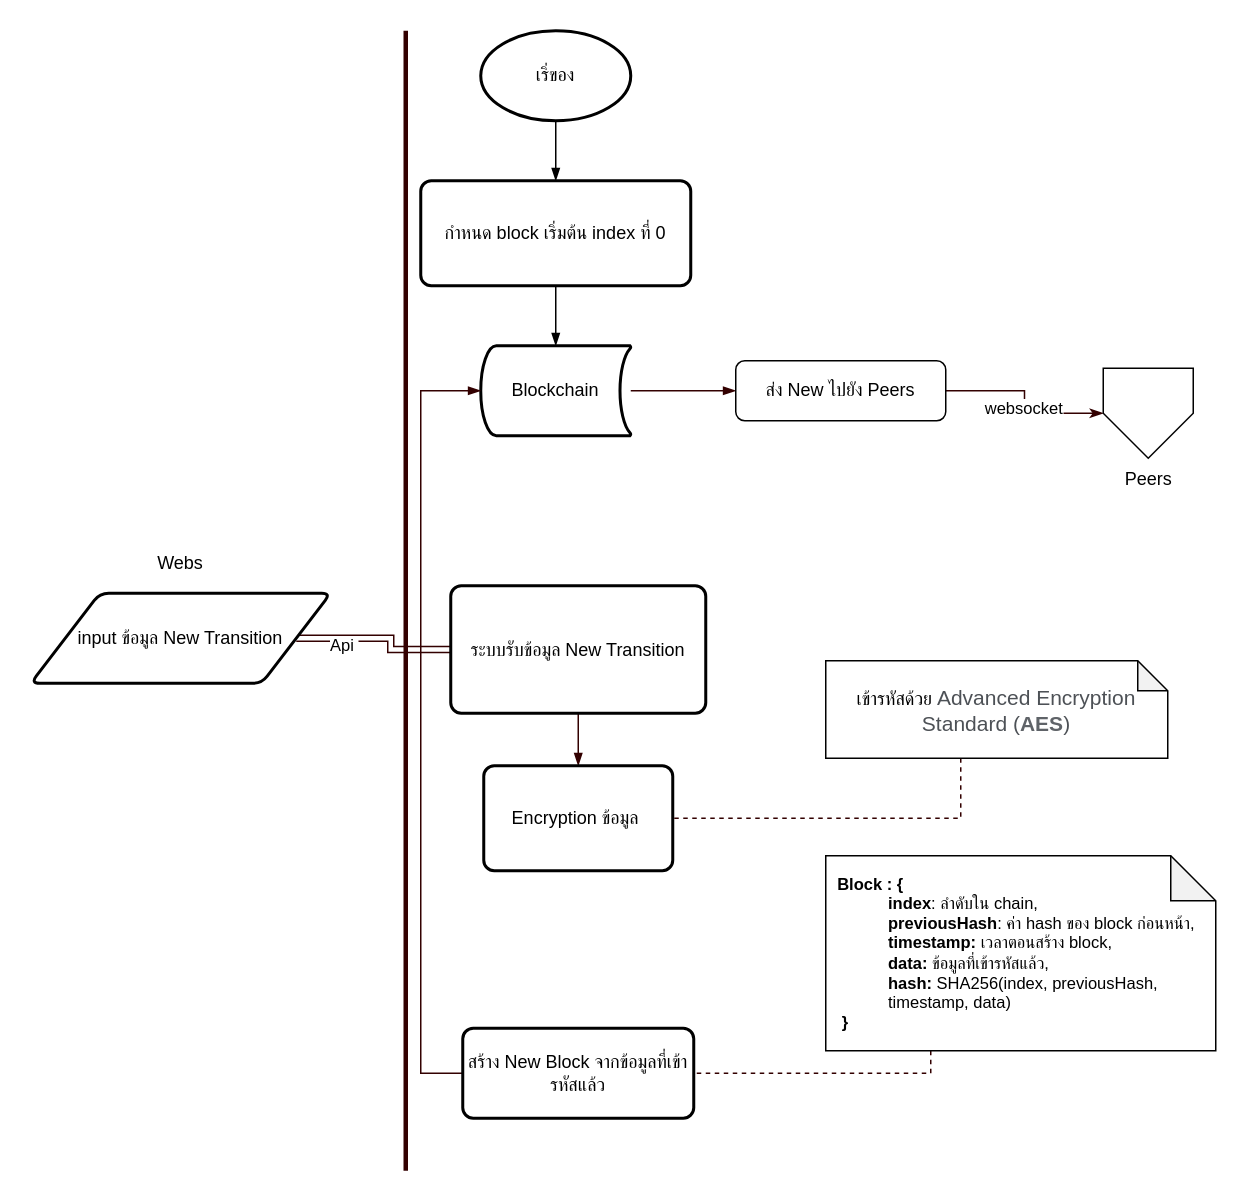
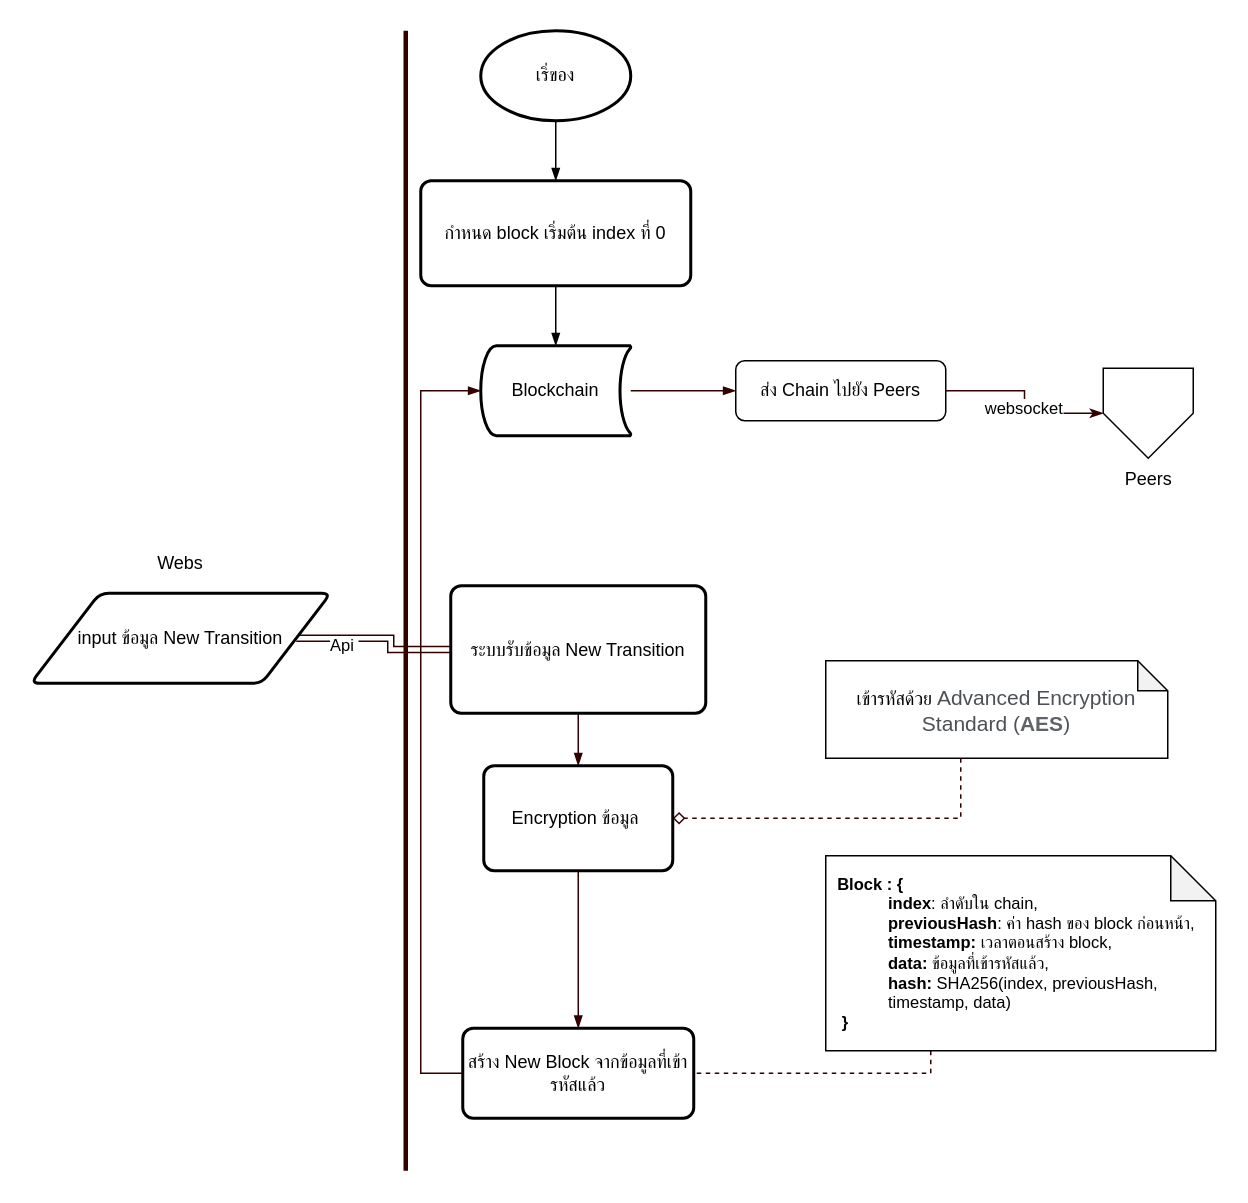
(841, 391) -> (841, 391)
(679, 818) -> (685, 818)
none -> (578, 943)
